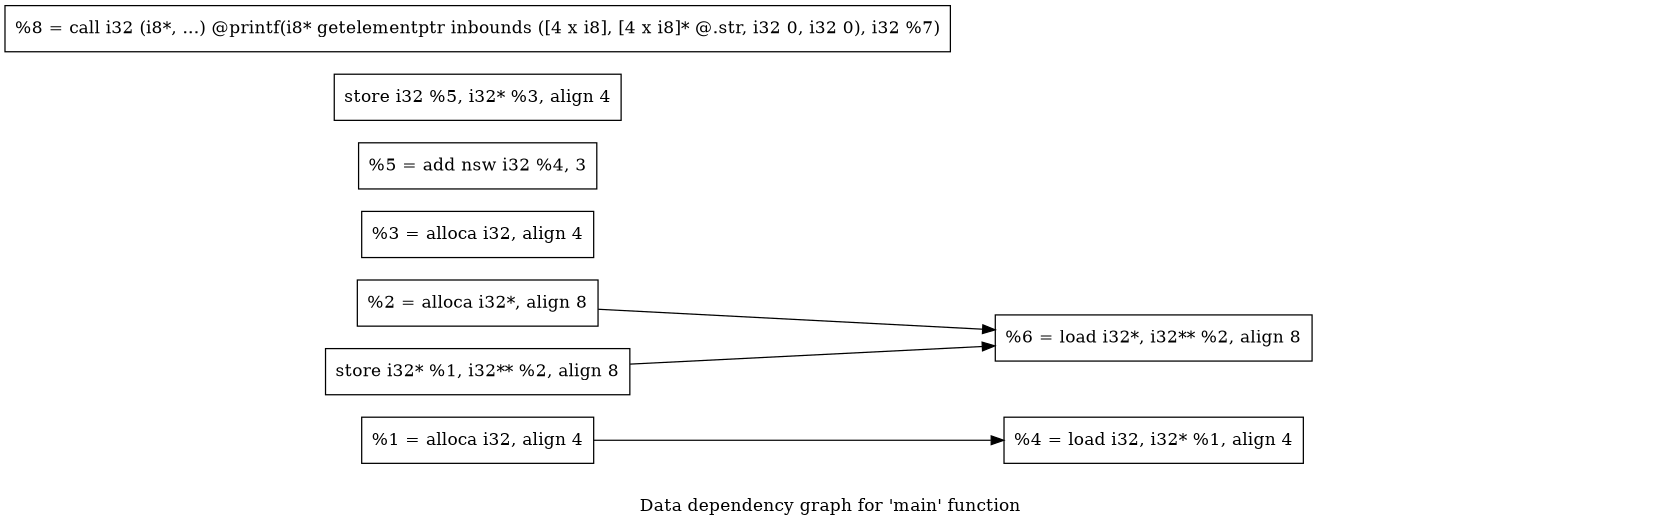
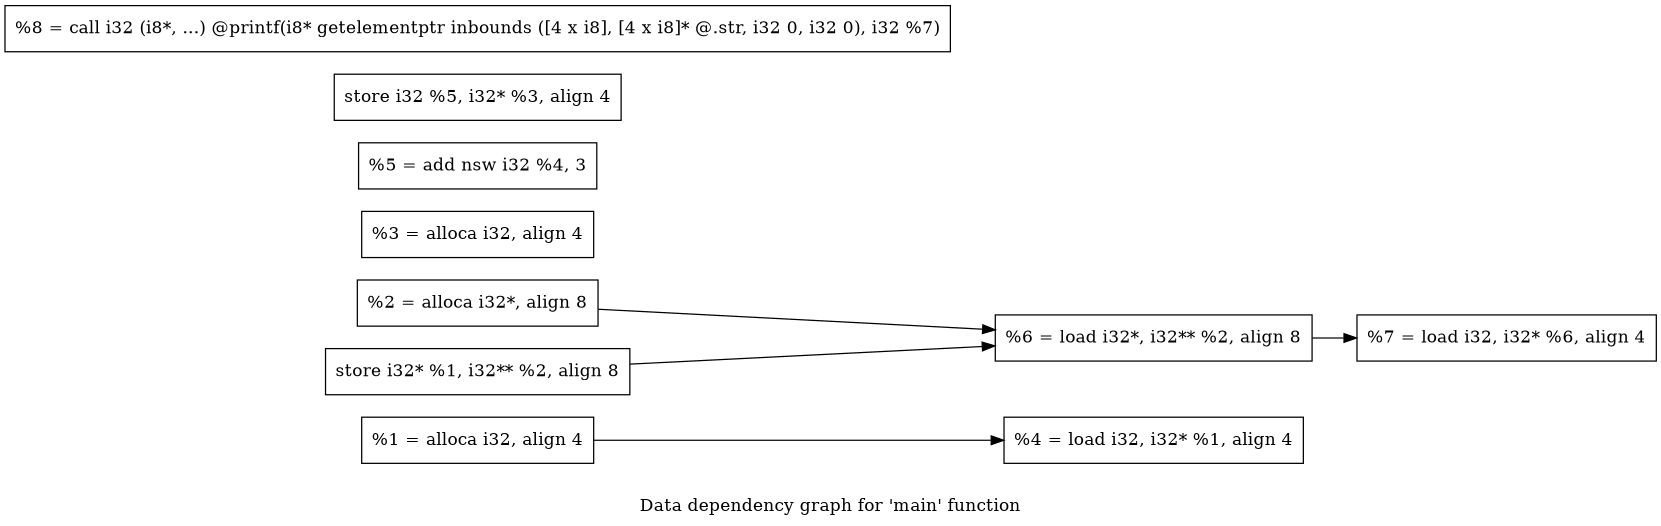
none -> (1507, 338)
